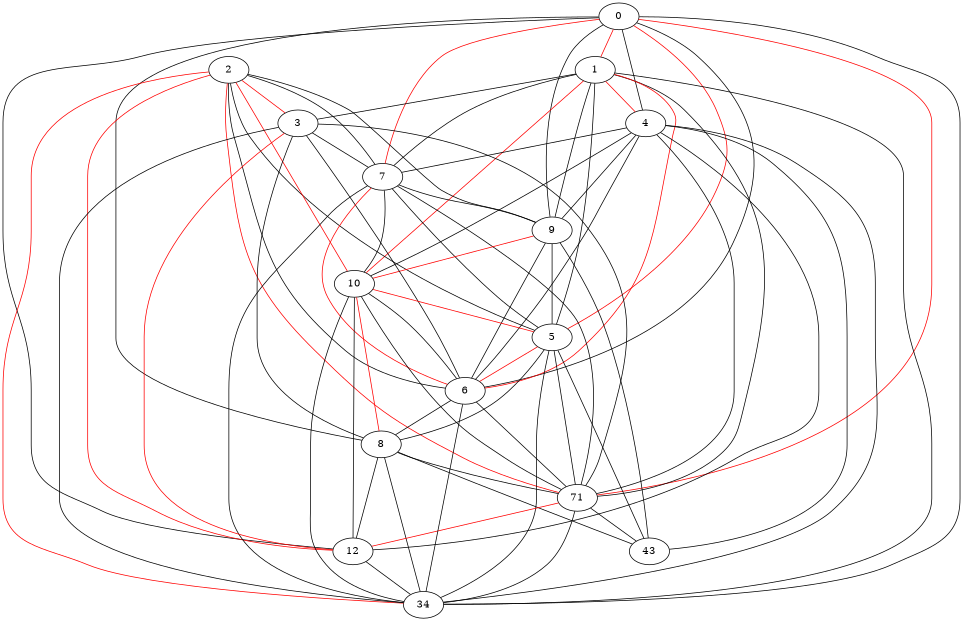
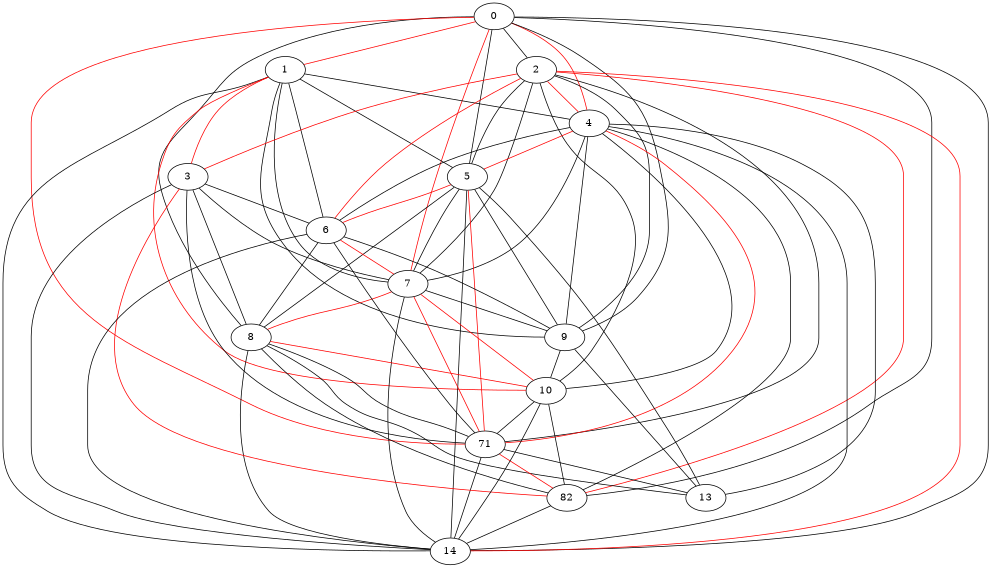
(632, 70) -> (562, 55)
(447, 97) -> (218, 110)
none -> (563, 97)
(620, 97) -> (437, 97)
(292, 177) -> (634, 228)
(716, 192) -> (481, 93)
(383, 233) -> (486, 344)
(735, 239) -> (515, 43)
(646, 256) -> (306, 150)
(449, 258) -> (555, 364)
(282, 279) -> (420, 138)
(558, 299) -> (447, 364)
(763, 301) -> none
none -> (330, 311)
(453, 311) -> (528, 150)
(417, 332) -> none
(734, 344) -> (743, 333)
(313, 349) -> (819, 303)
(565, 418) -> (477, 317)
(353, 551) -> (567, 498)
(649, 551) -> (706, 498)
(424, 605) -> (450, 551)
